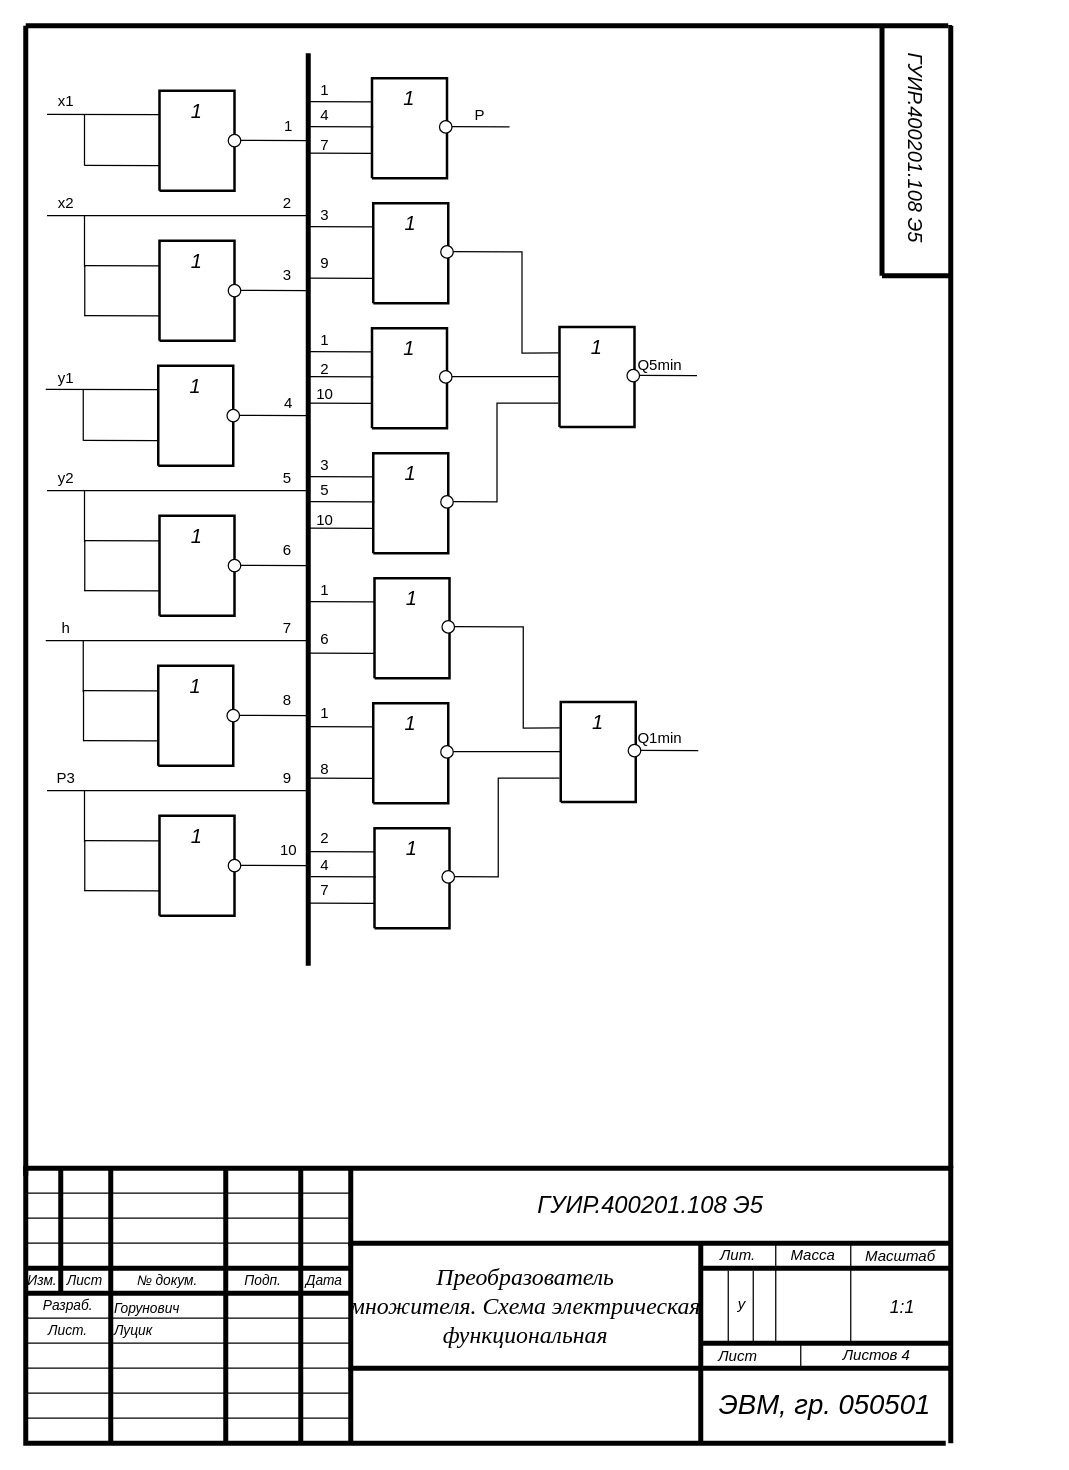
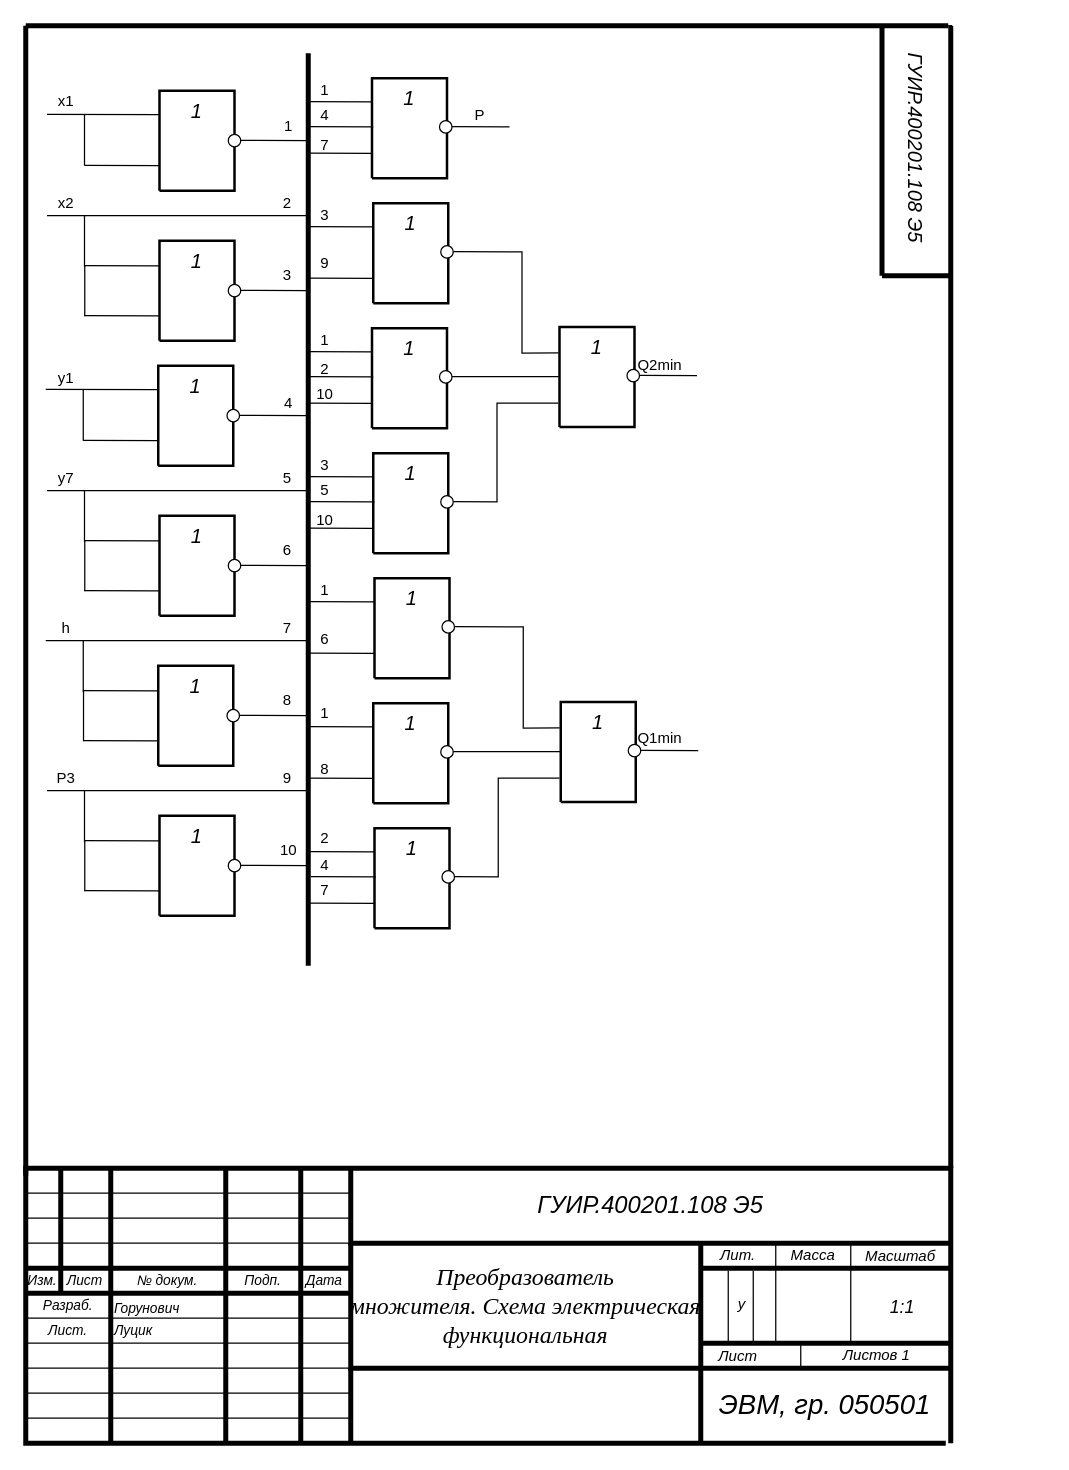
(660, 366) -> (660, 366)
(66, 478) -> (66, 478)
(877, 1356) -> (877, 1356)
